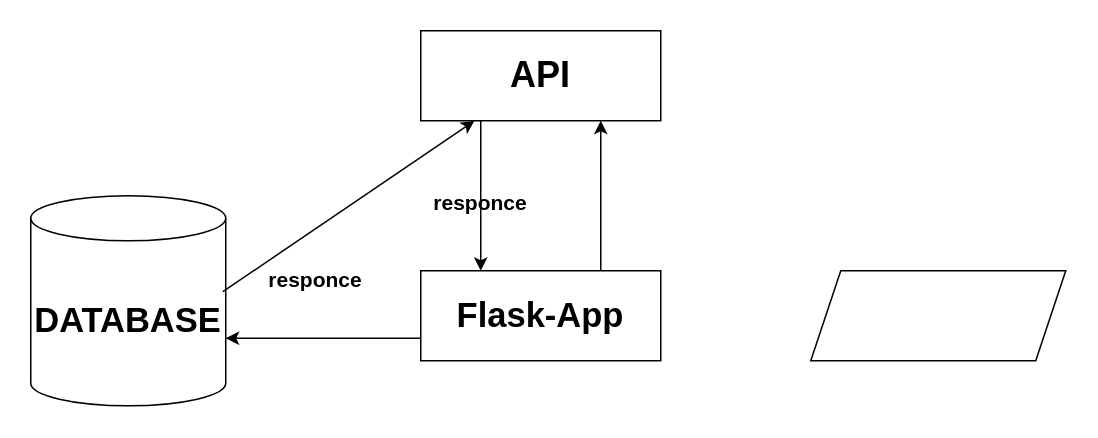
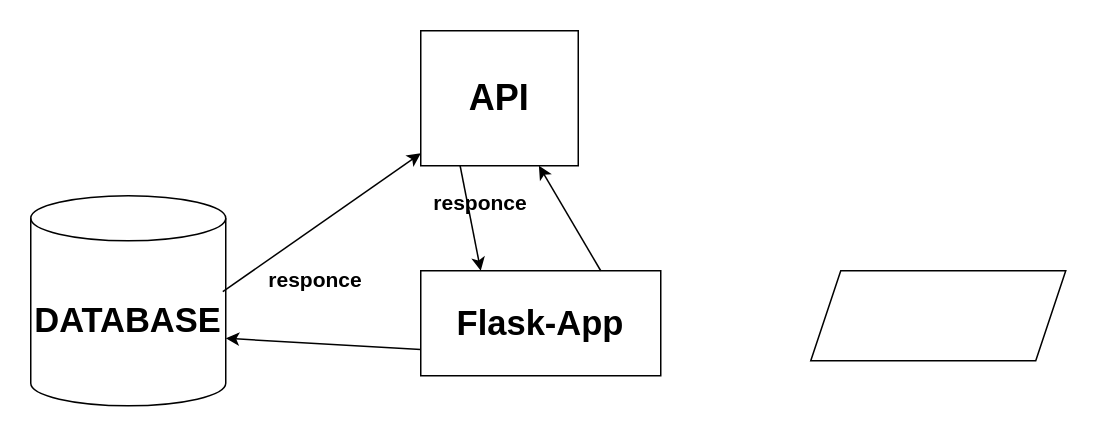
(541, 76) -> (500, 98)
(541, 316) -> (541, 323)
